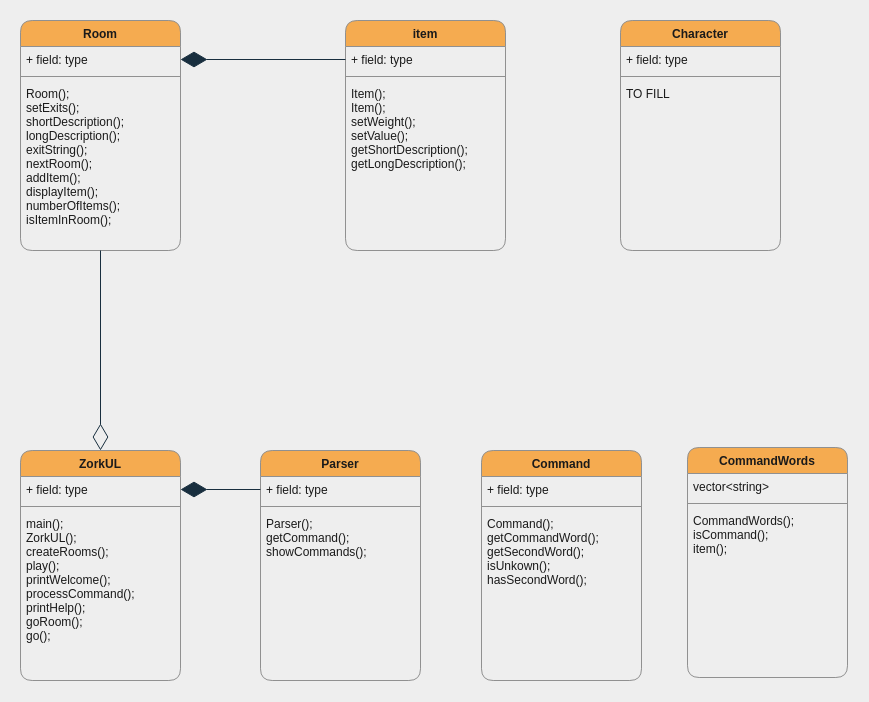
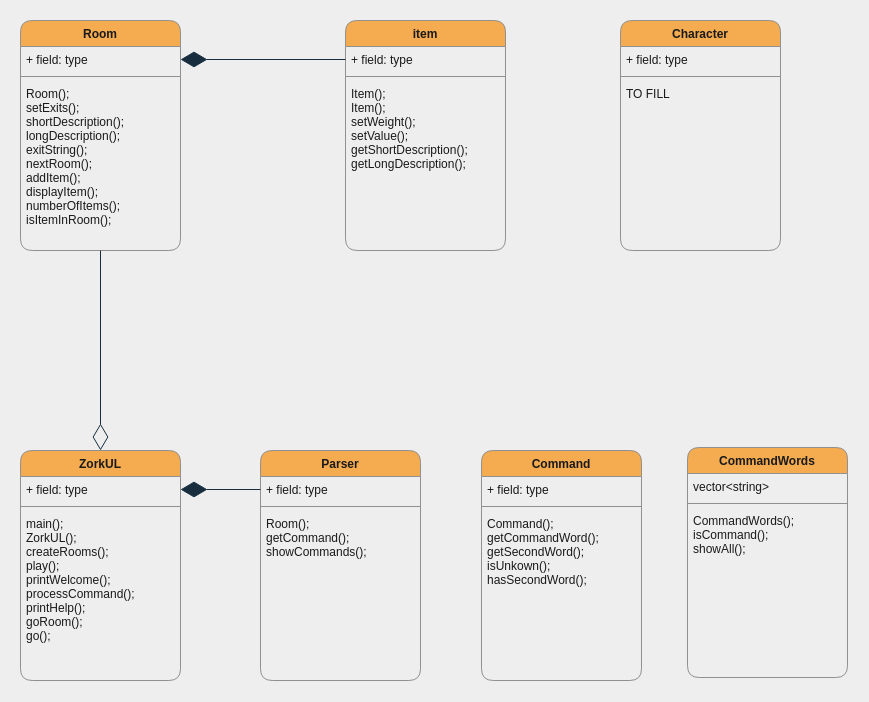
(742, 521) -> (742, 521)
(295, 524) -> (288, 524)
